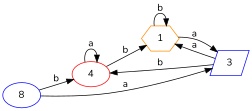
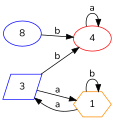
(123, 58) -> none
(124, 91) -> none
